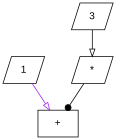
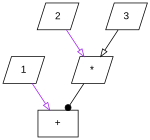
none -> (58, 16)
